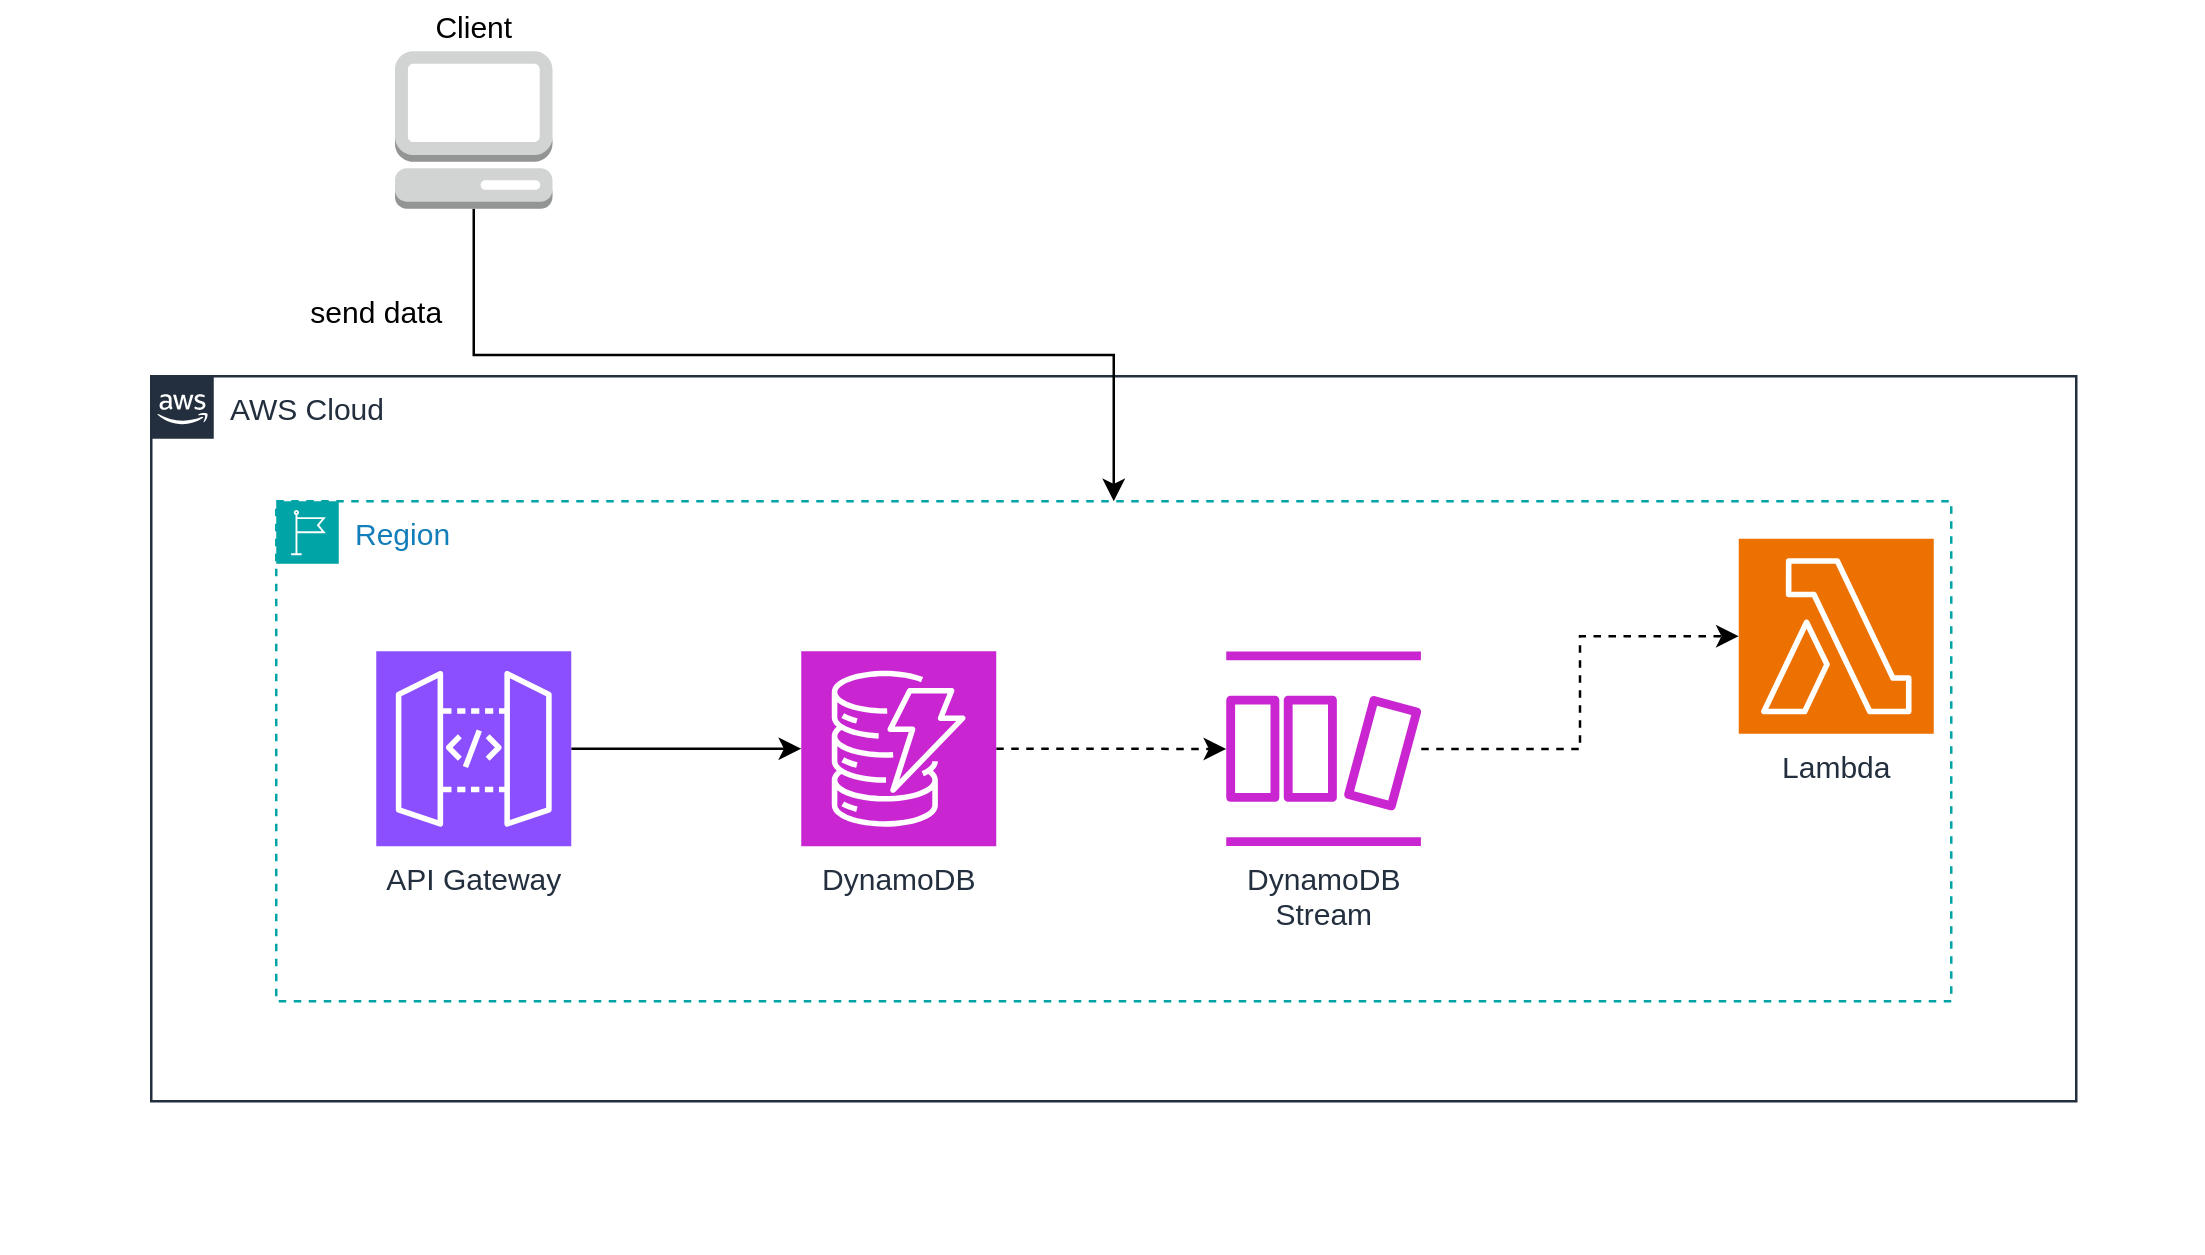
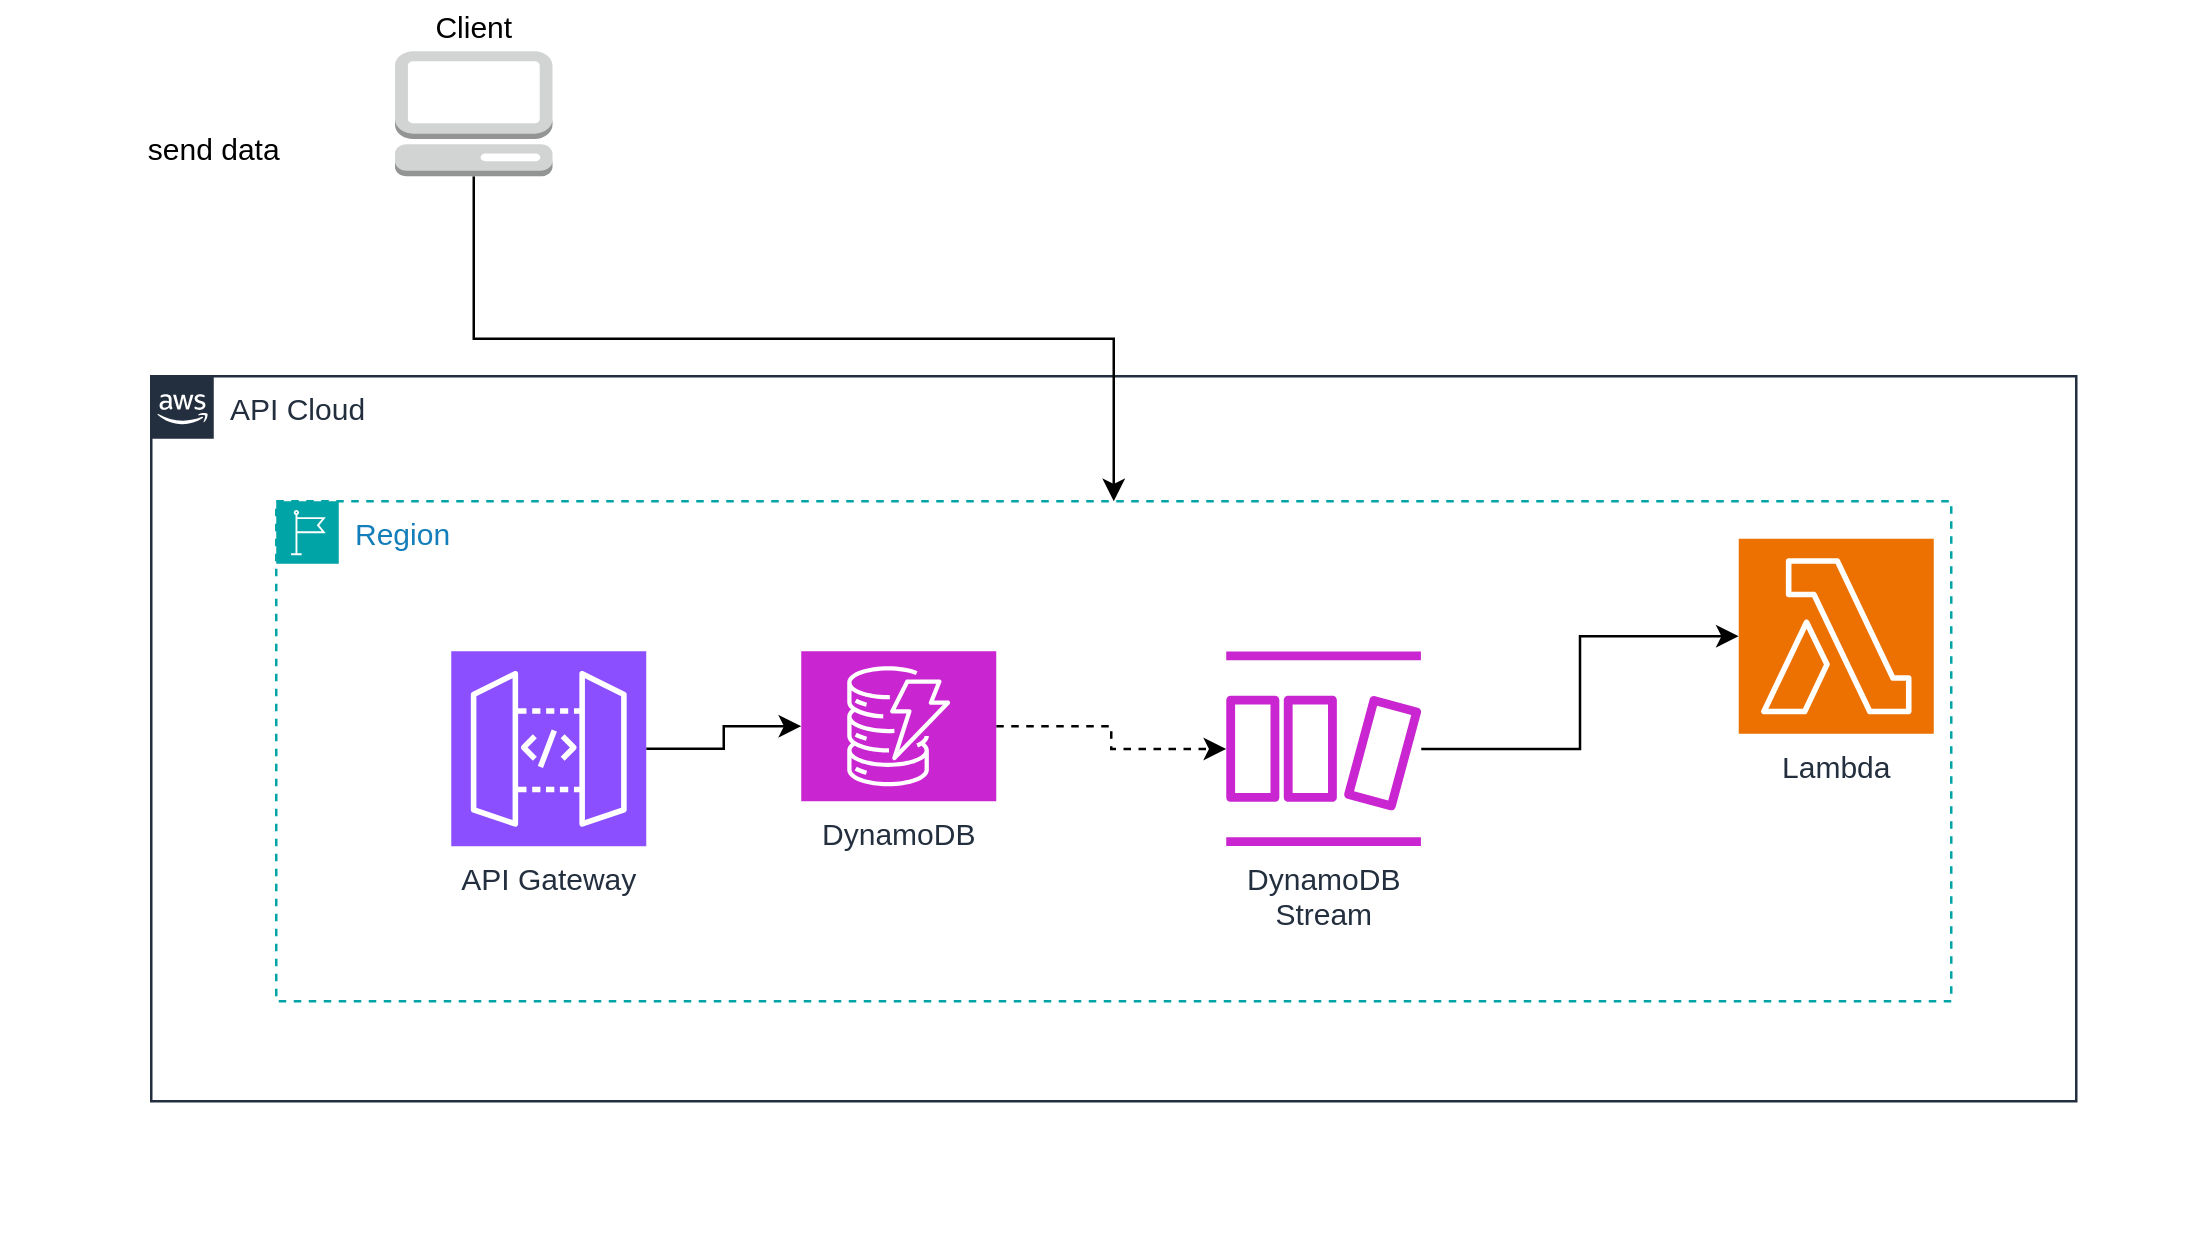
(474, 130) -> (474, 114)
(376, 314) -> (214, 151)
(299, 412) -> (299, 412)
(1580, 703) -> (1580, 703)
(474, 749) -> (549, 749)
(899, 749) -> (899, 726)
